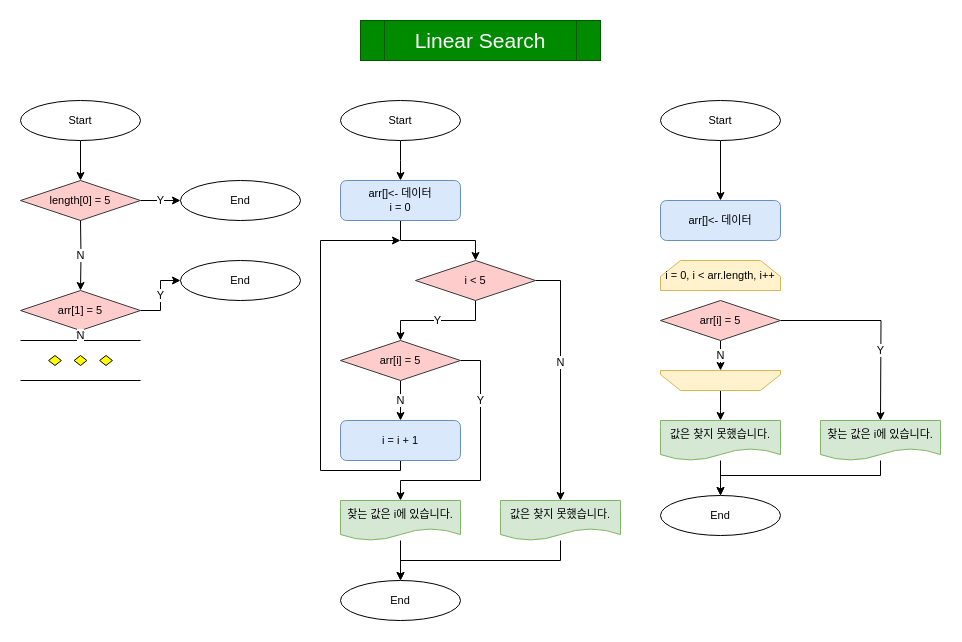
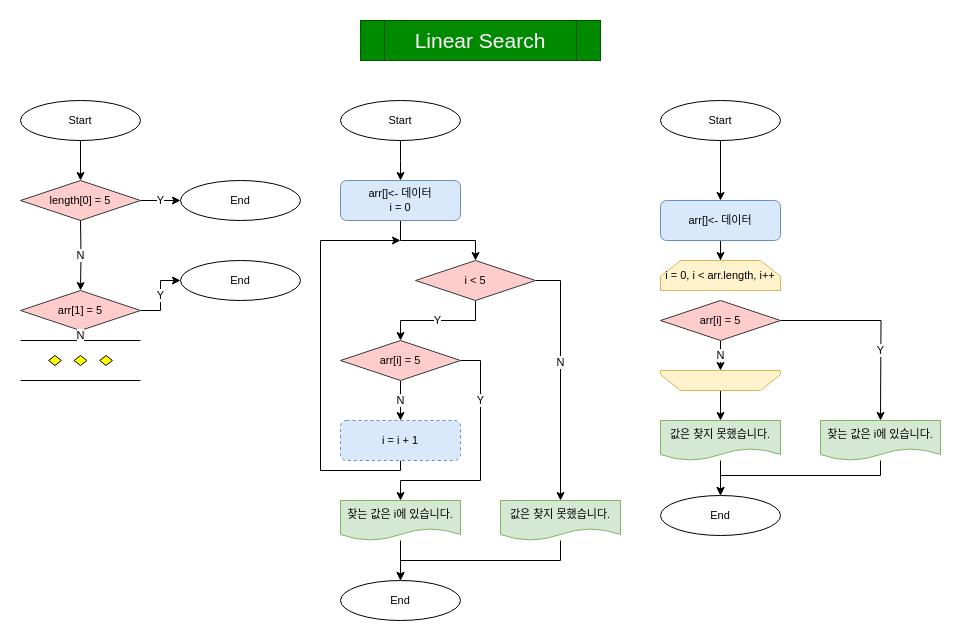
none -> (721, 255)
(401, 441) -> (401, 441)
